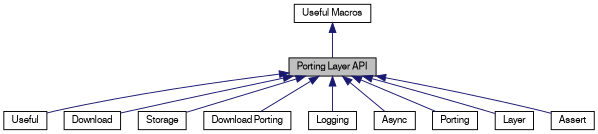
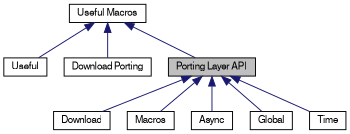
(163, 91) -> (62, 43)
(286, 96) -> (108, 45)
(162, 121) -> (151, 121)
(333, 121) -> none
(455, 121) -> (271, 121)
(514, 121) -> (328, 121)
(573, 121) -> none
